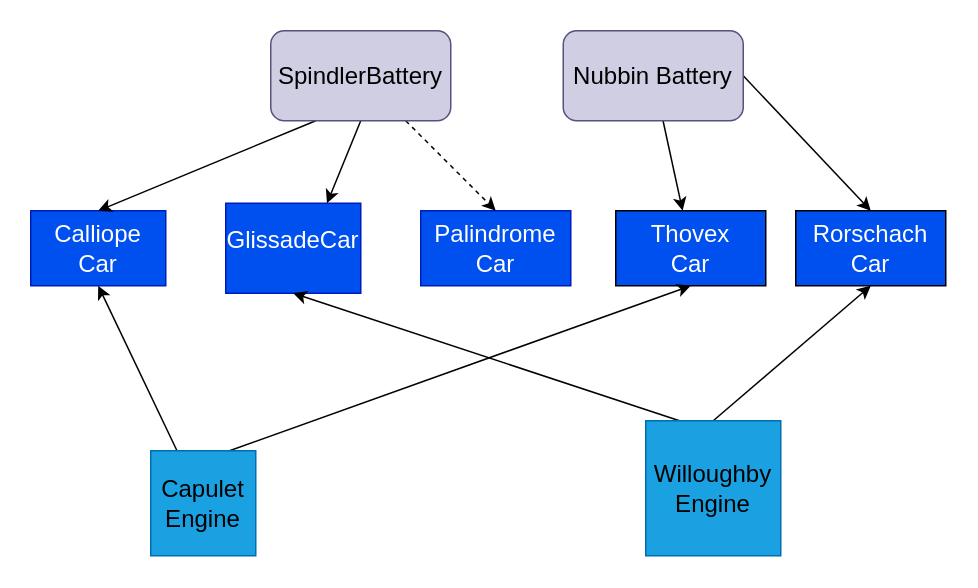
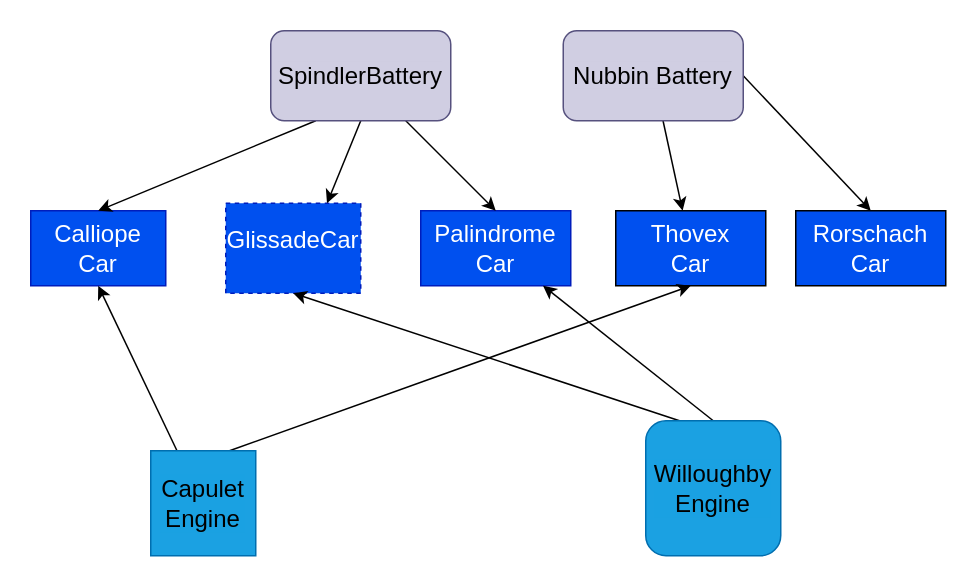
(448, 163) -> (448, 163)
(293, 248) -> (293, 248)
(788, 357) -> (632, 357)
(713, 488) -> (713, 488)
